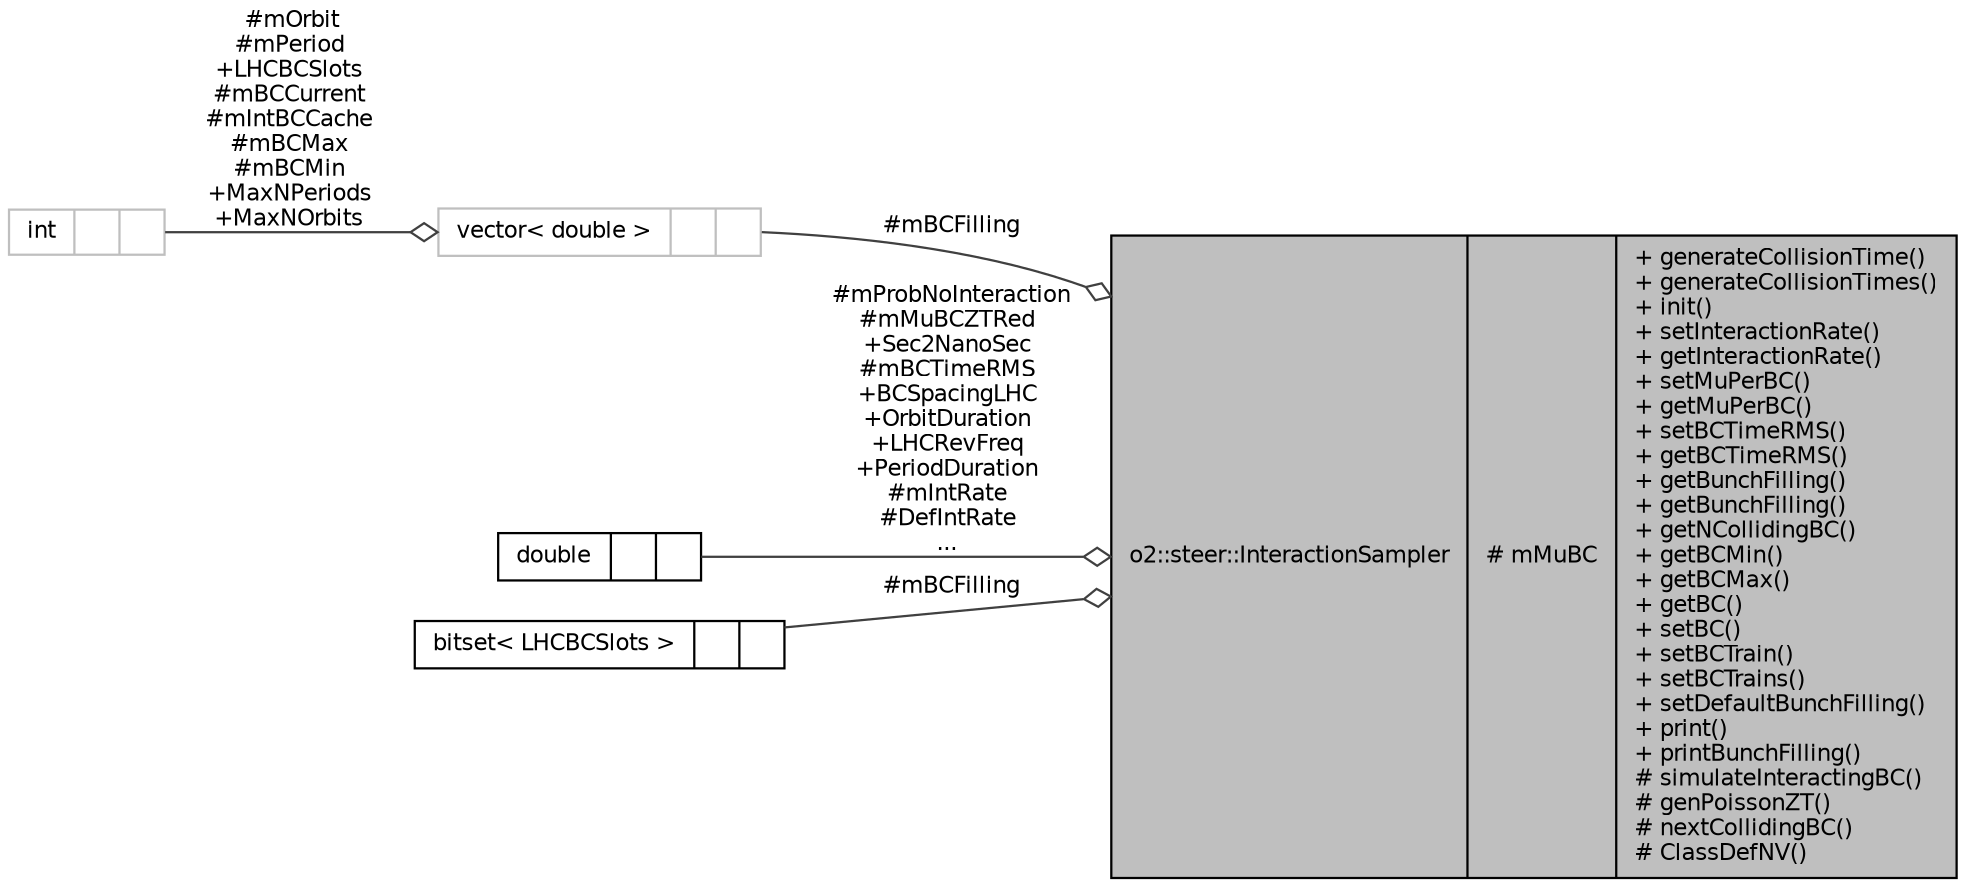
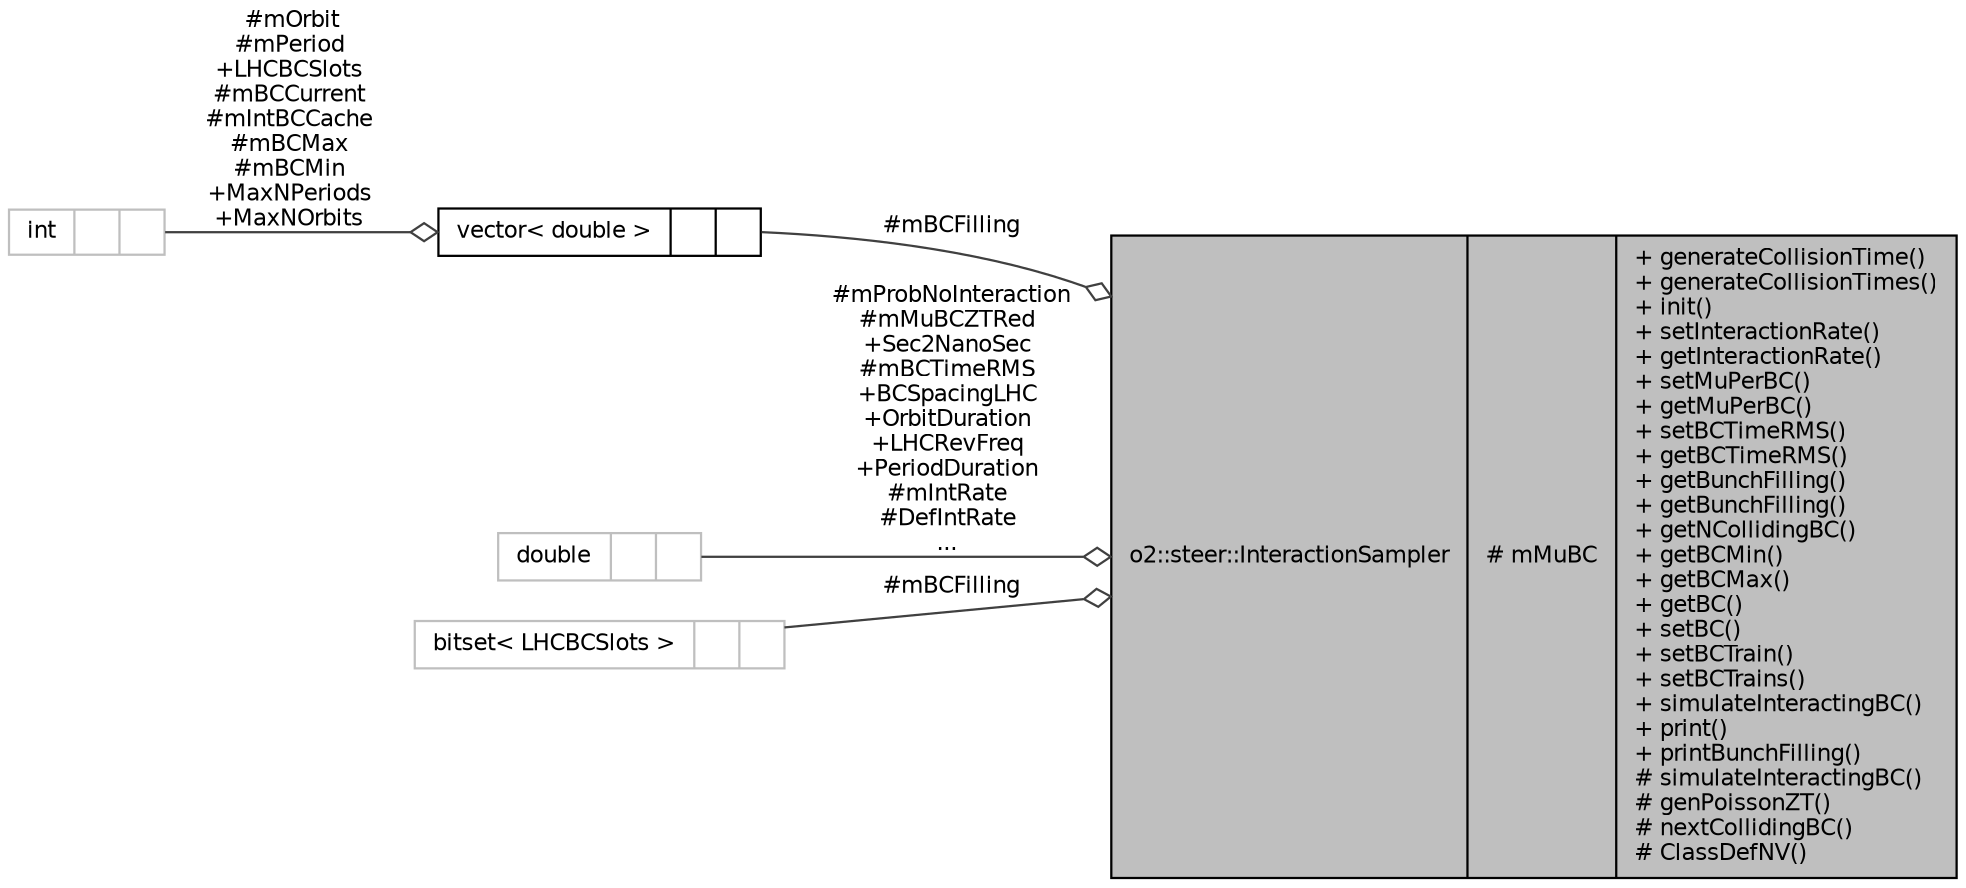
(600, 232) -> (600, 232)
(600, 557) -> (600, 557)
(600, 645) -> (600, 645)
(1781, 704) -> (1779, 704)
